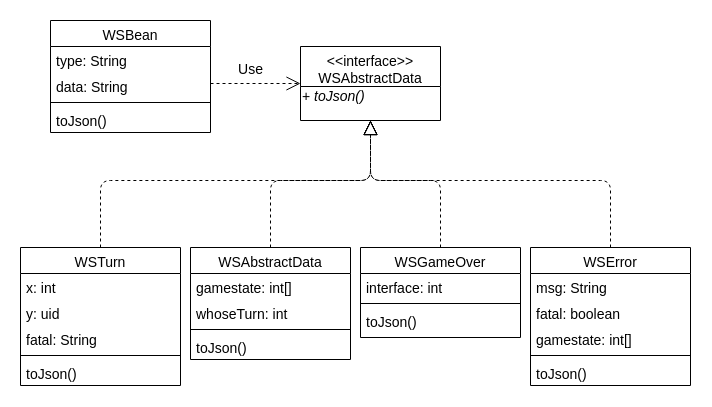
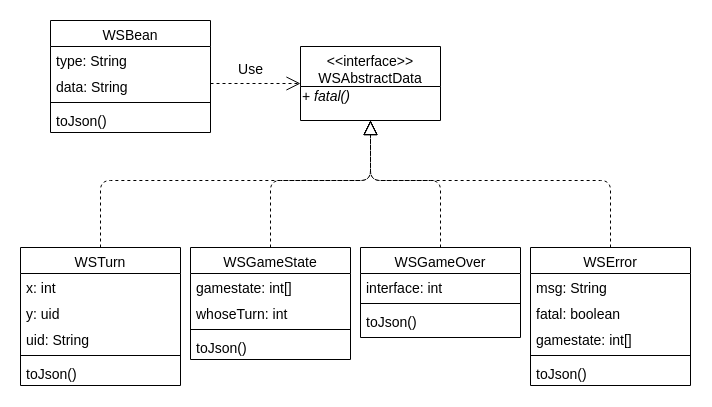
(340, 97) -> (334, 97)
(270, 262) -> (270, 262)
(70, 340) -> (62, 340)
